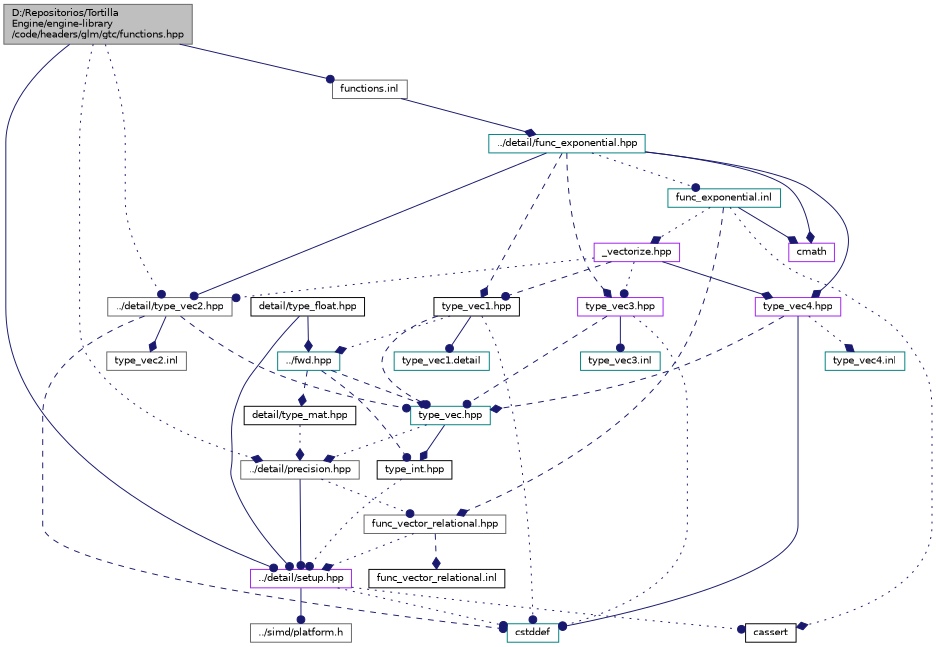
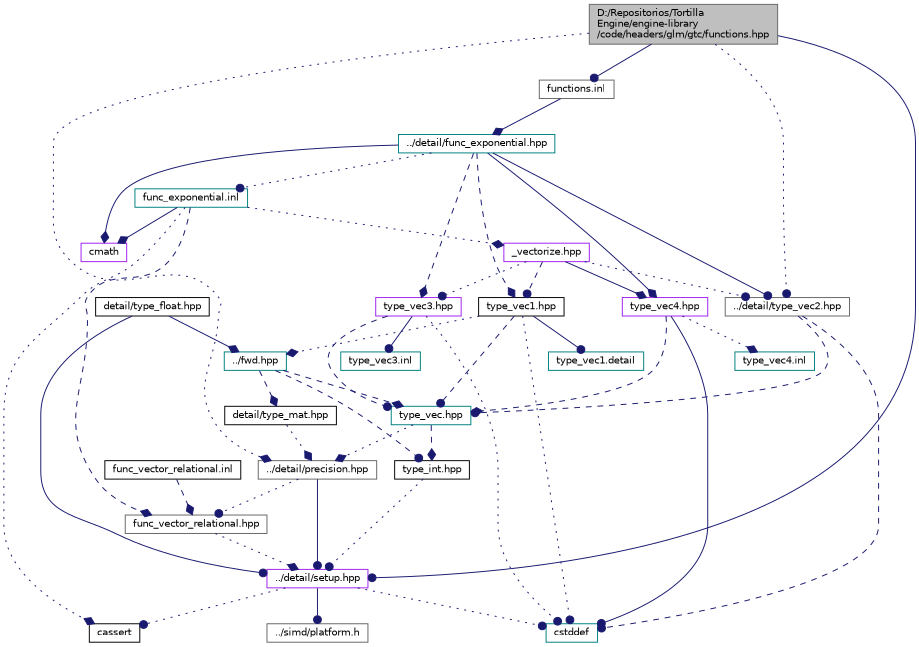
(147, 361) -> none
(436, 438) -> (431, 437)
(436, 546) -> (182, 492)
